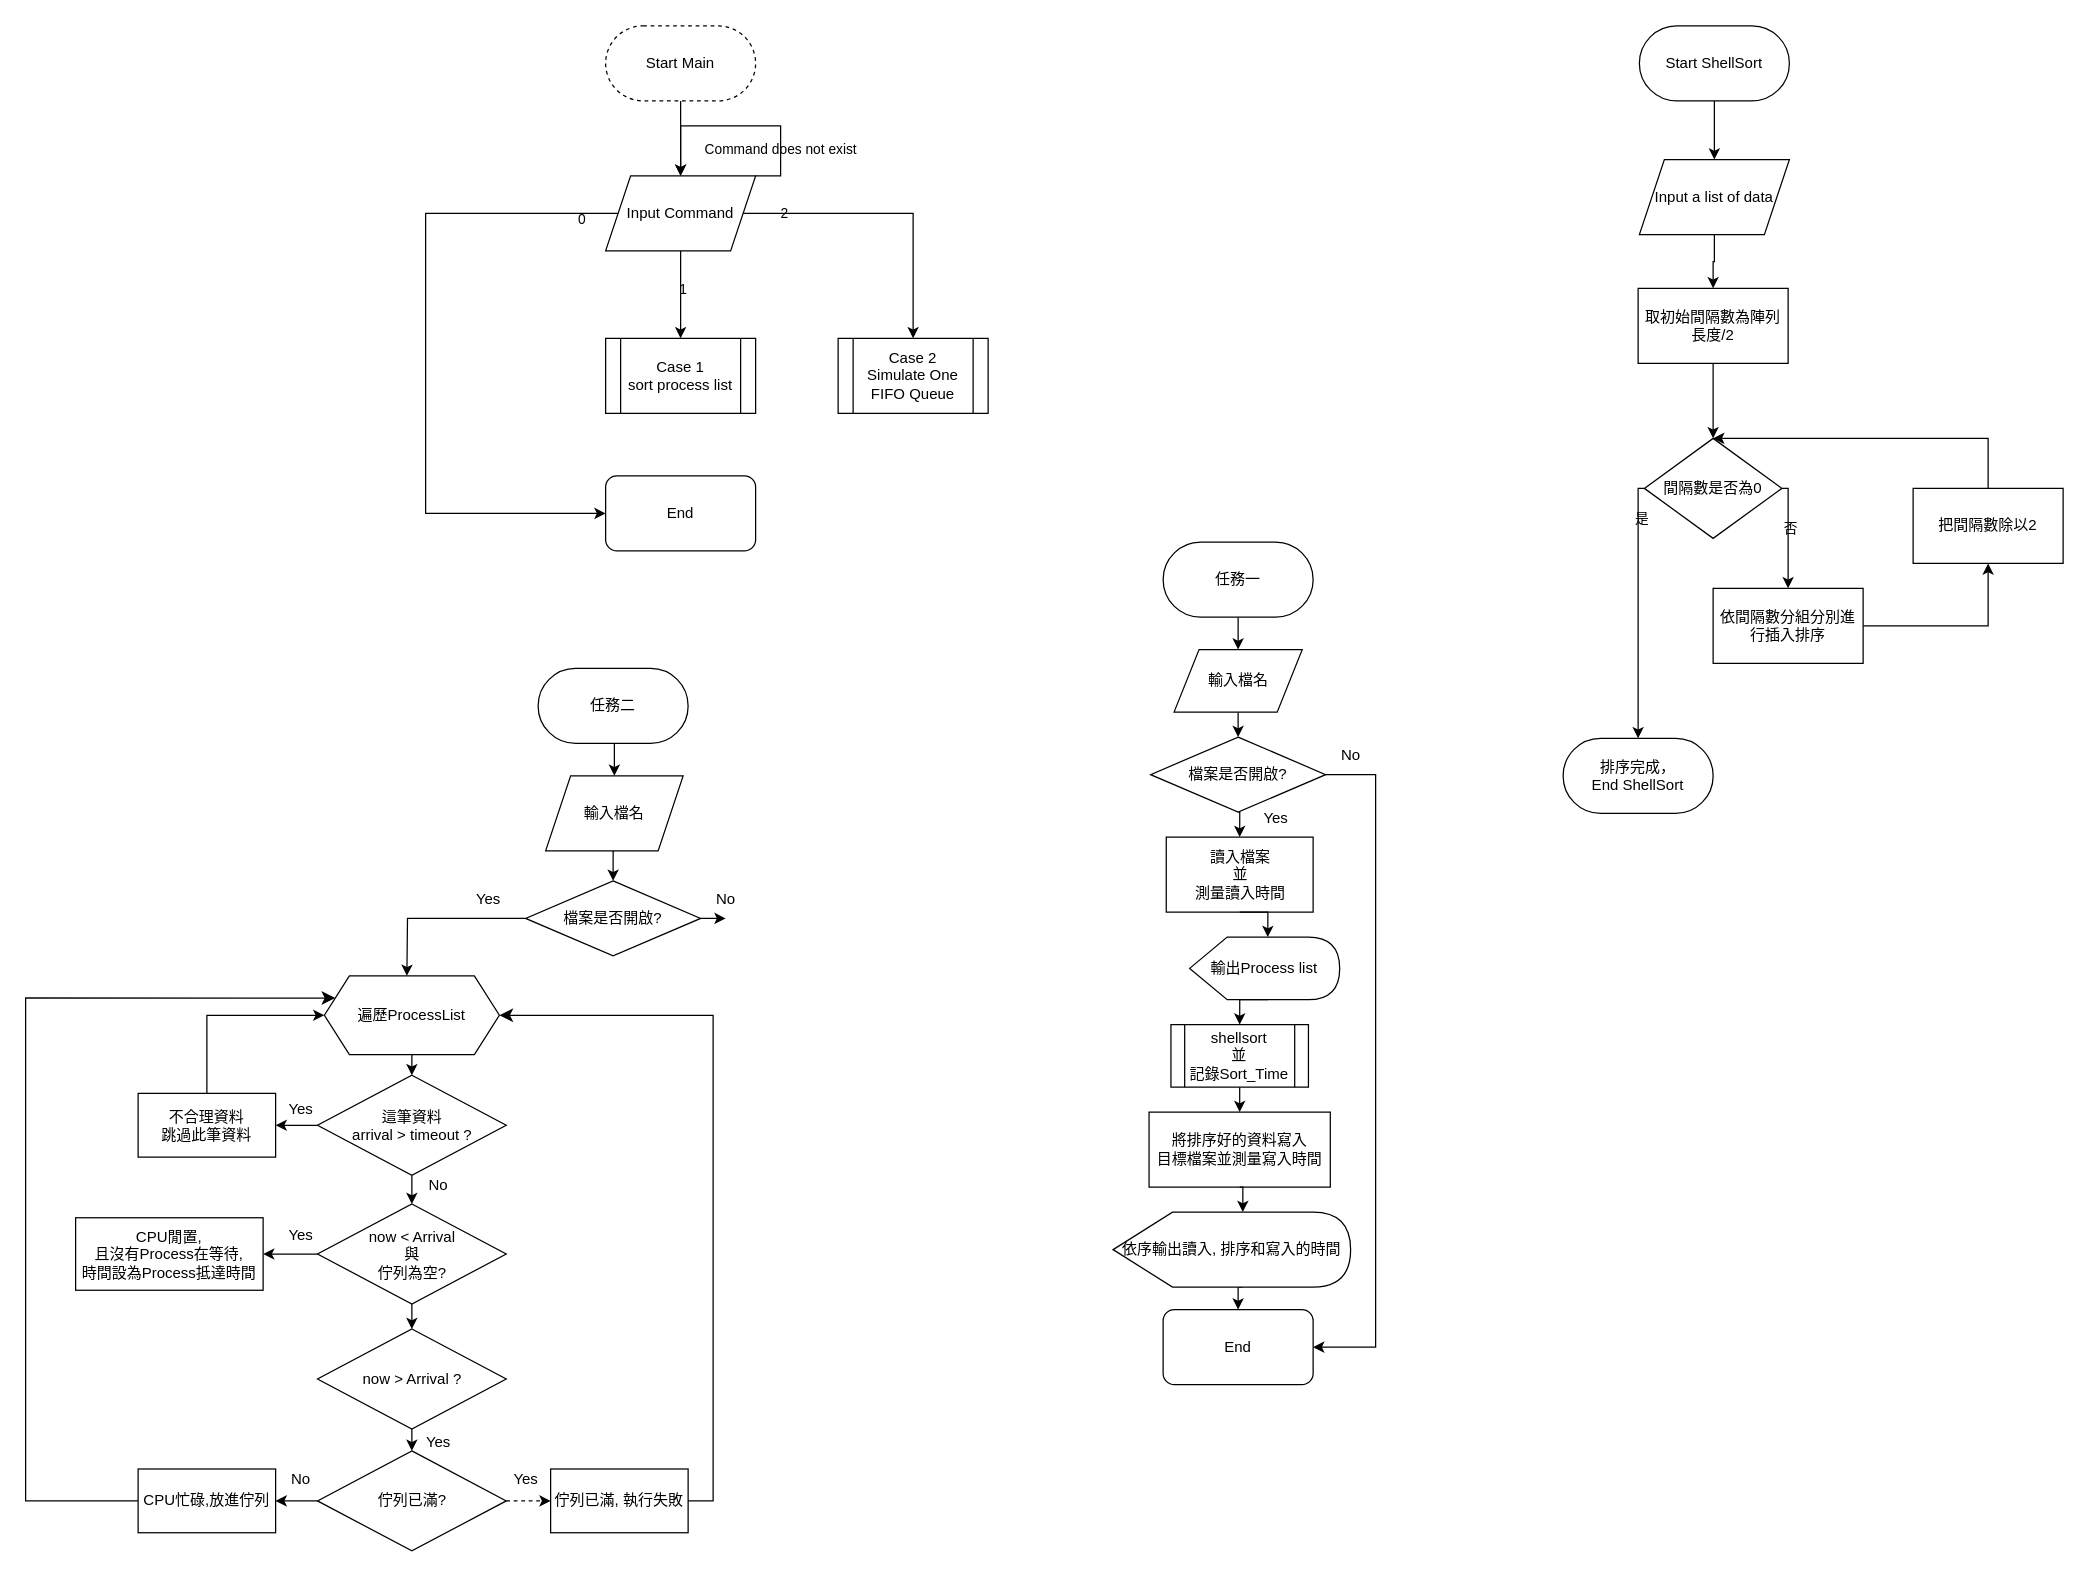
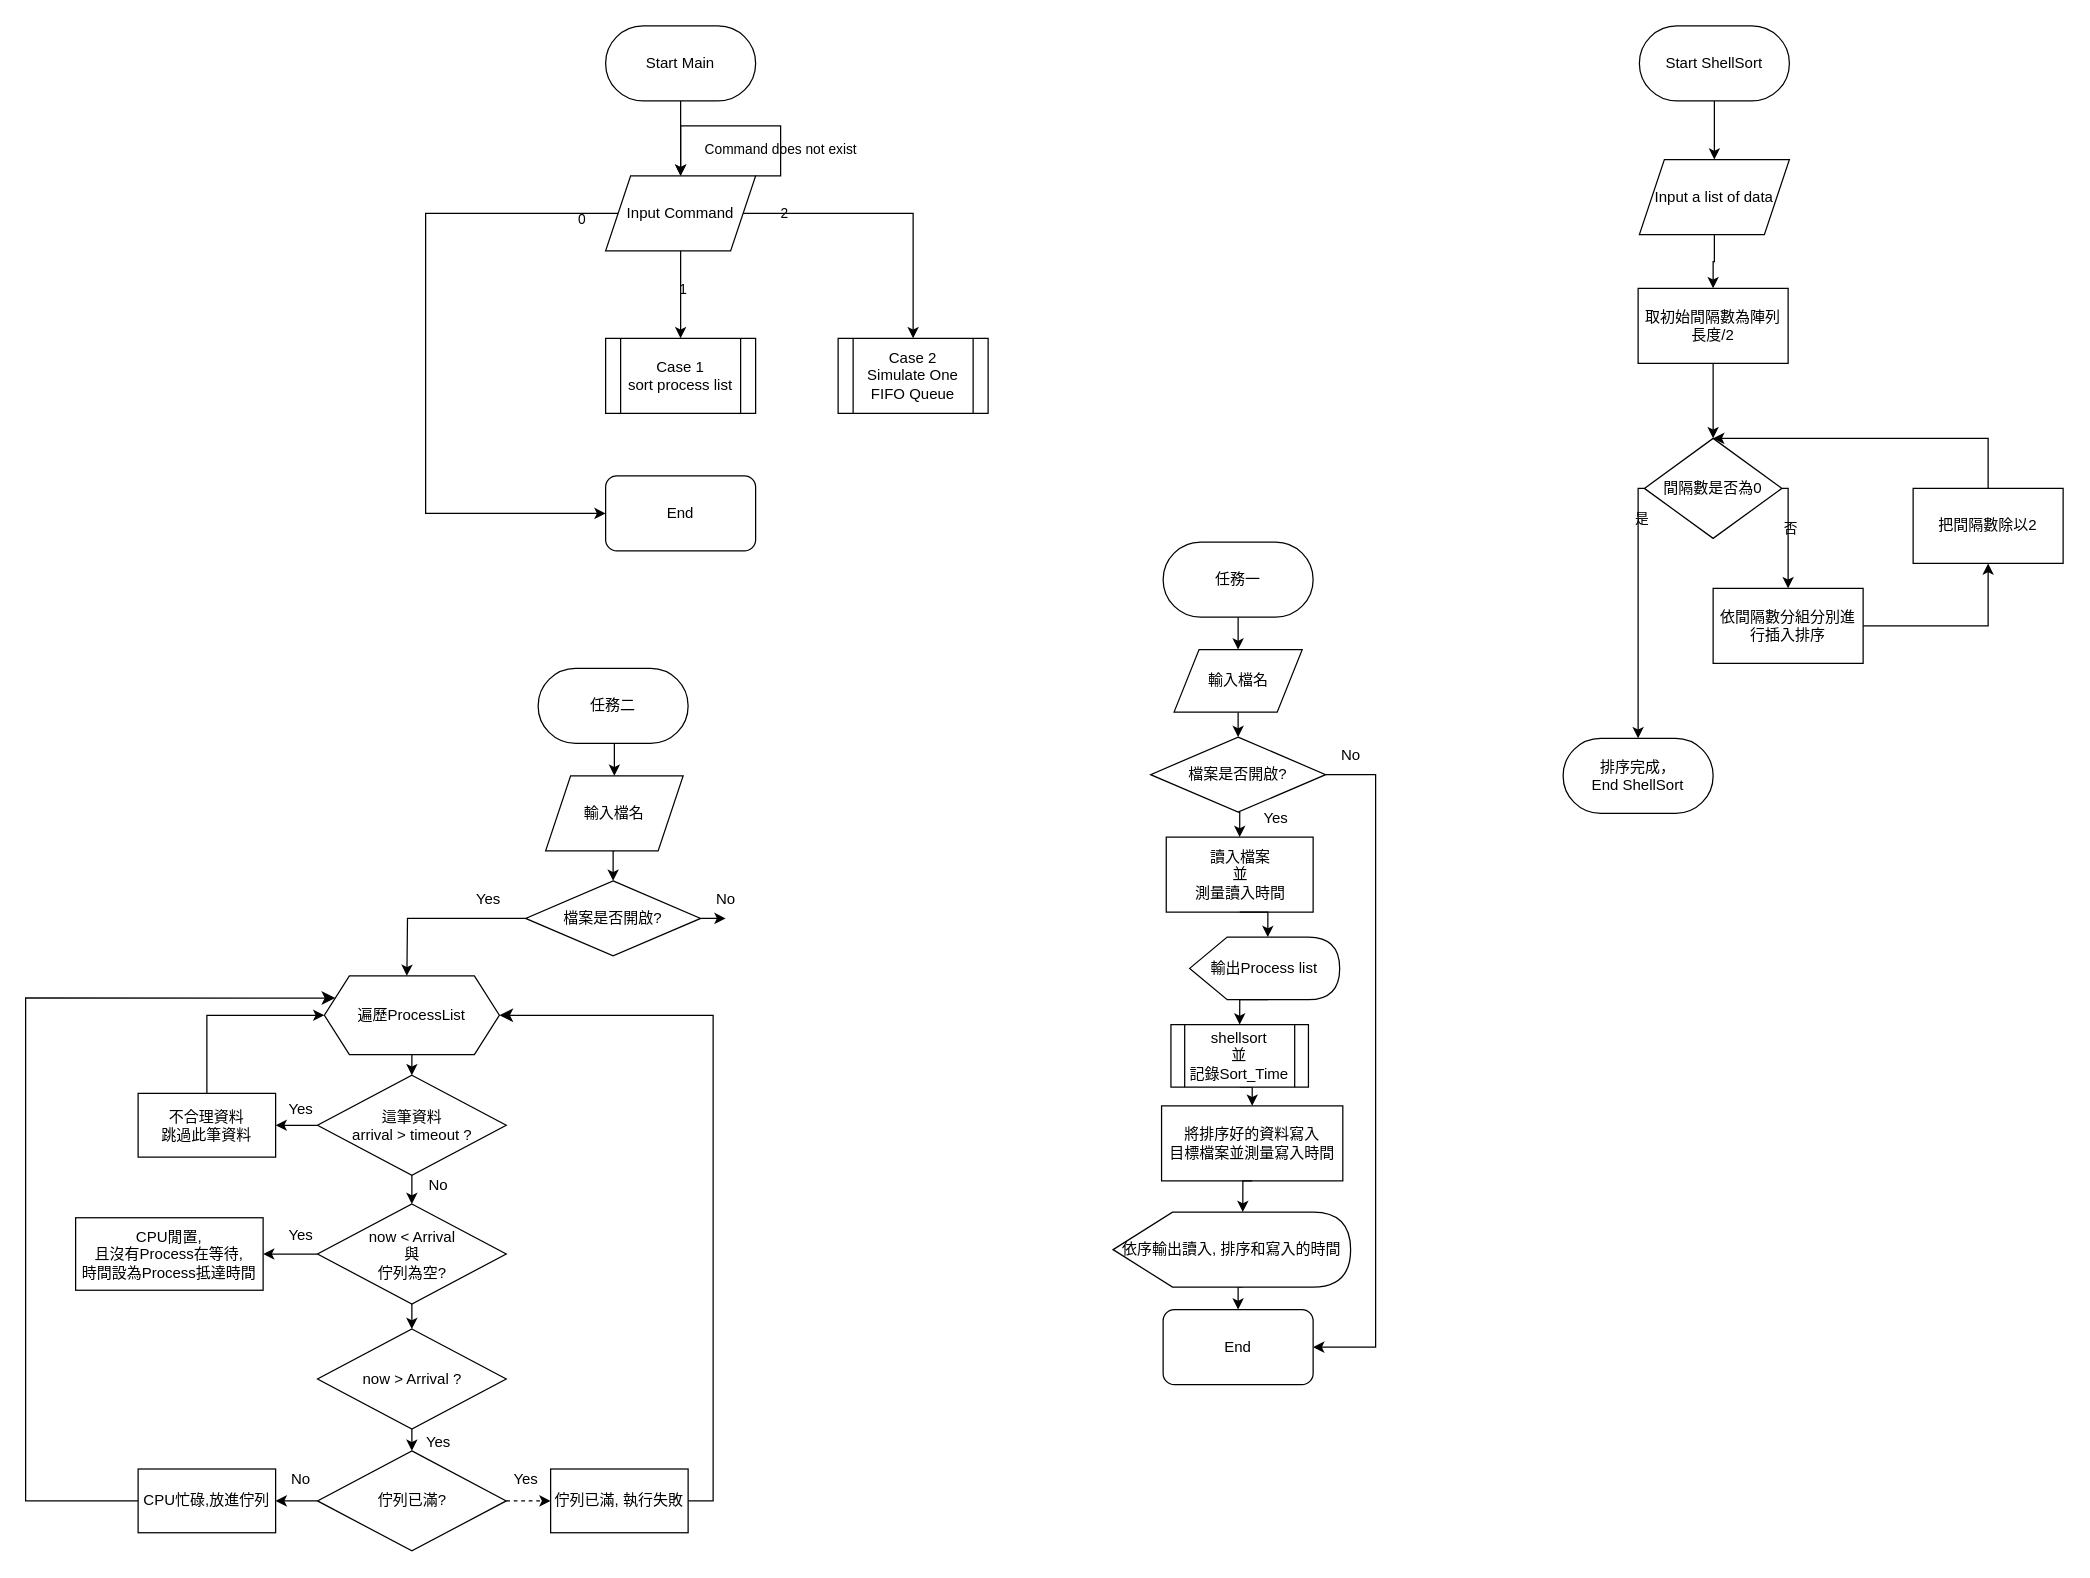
(681, 63) -> (681, 63)
(1240, 1149) -> (1252, 1143)
